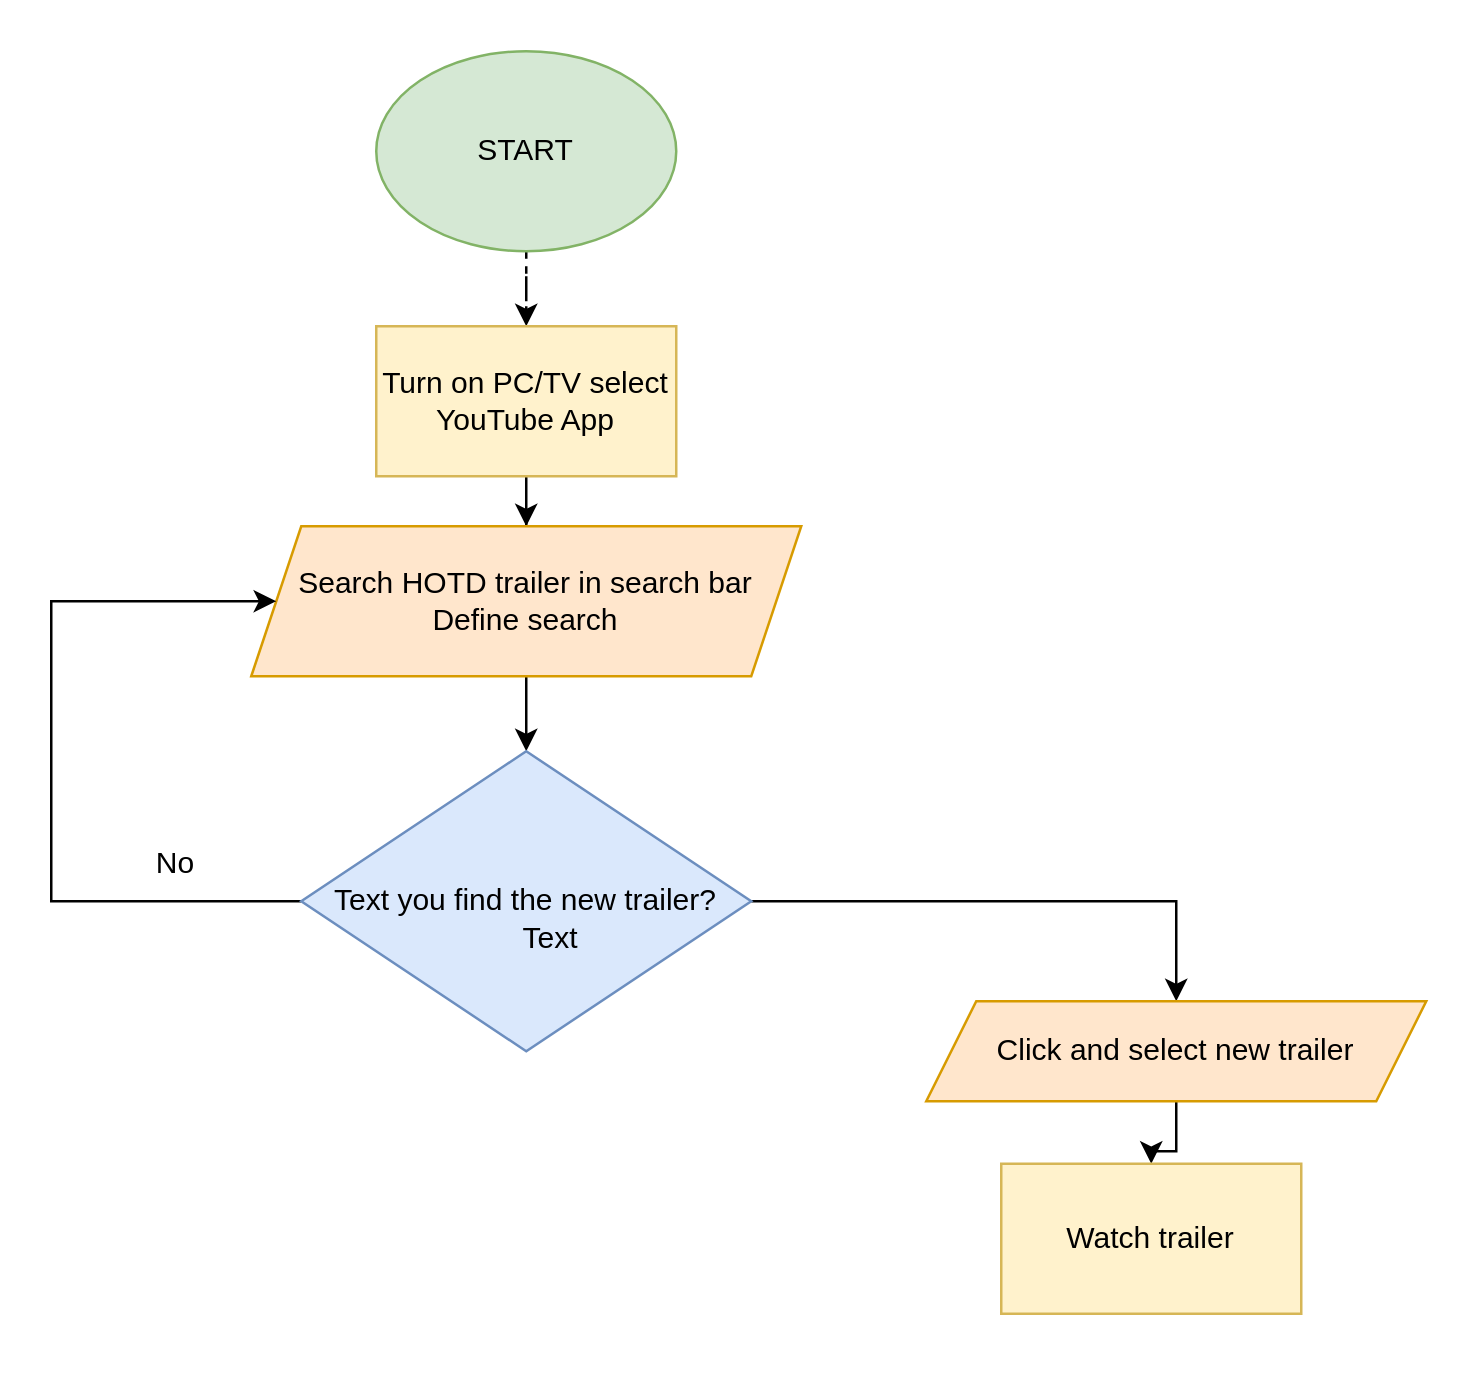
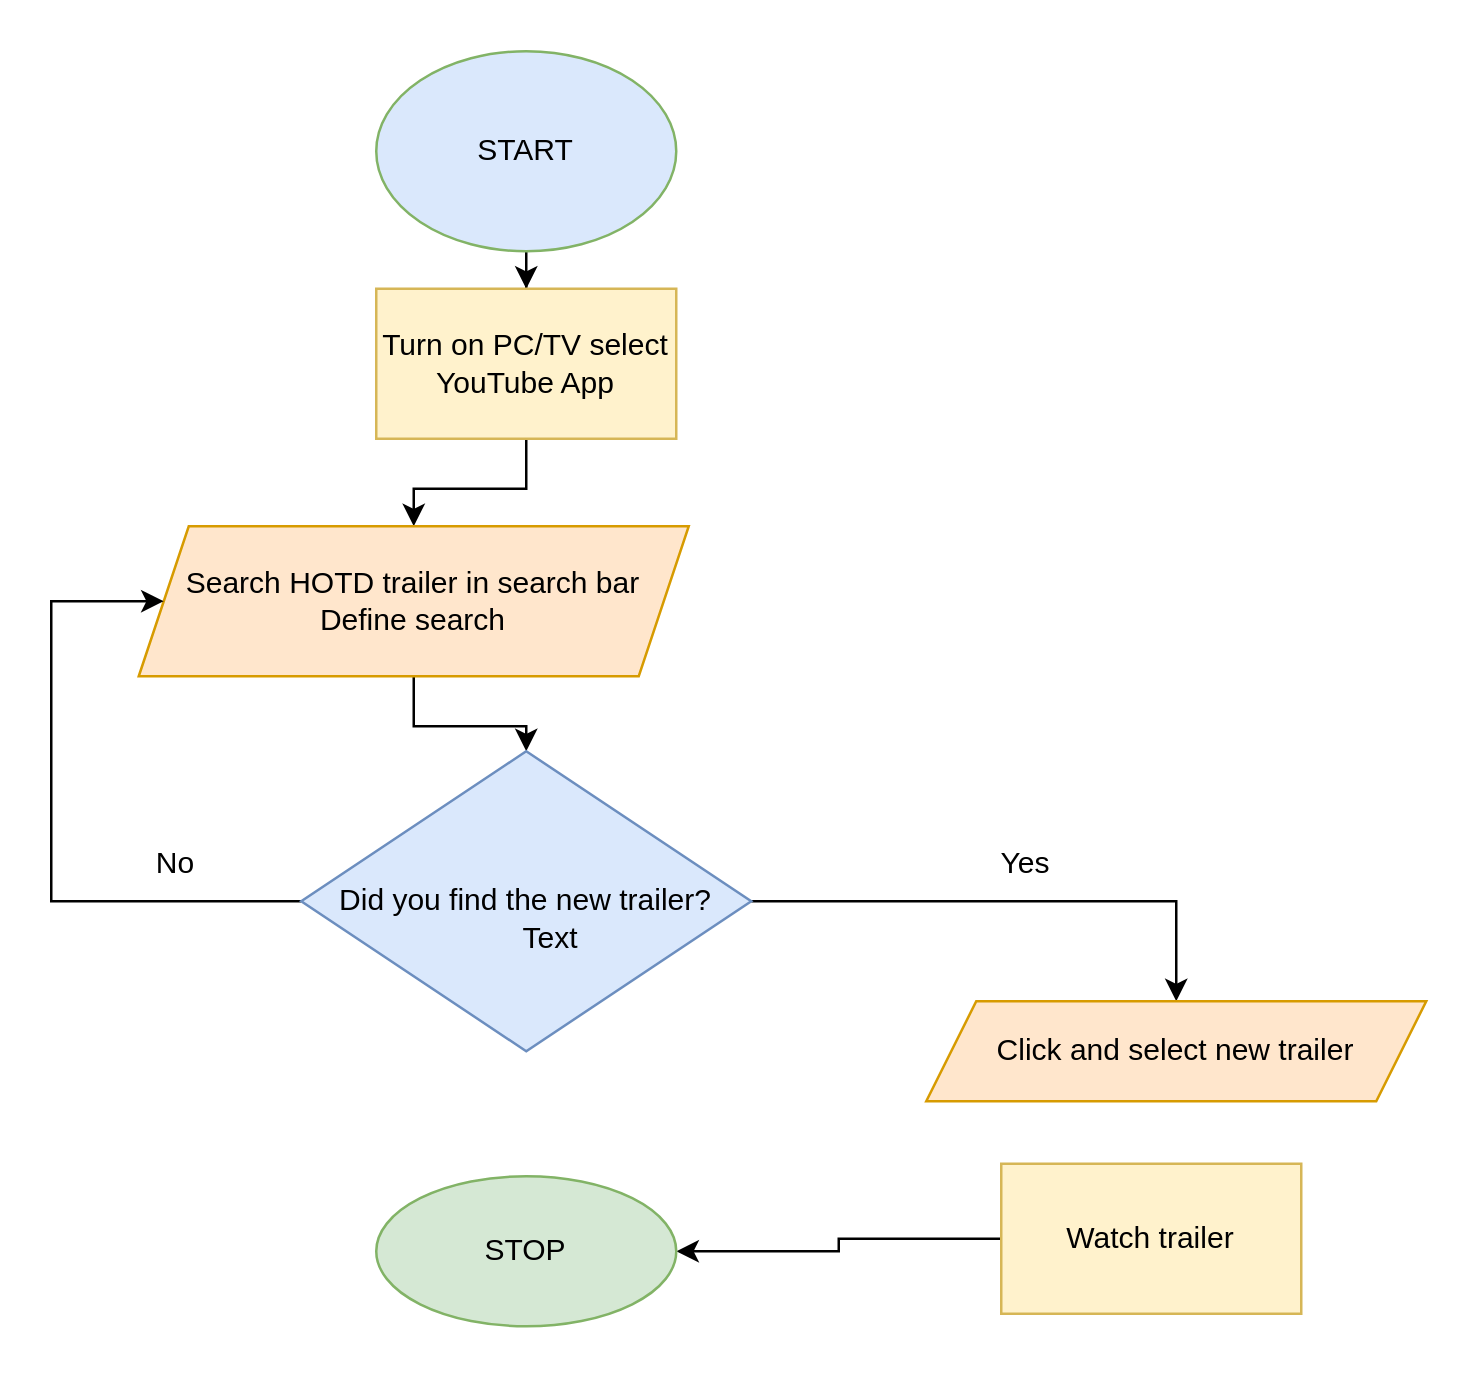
(526, 151) -> (526, 151)
(526, 401) -> (526, 364)
(526, 601) -> (414, 601)
none -> (1026, 864)
(526, 901) -> (526, 901)
(1176, 1140) -> none
none -> (841, 1239)
none -> (526, 1251)
